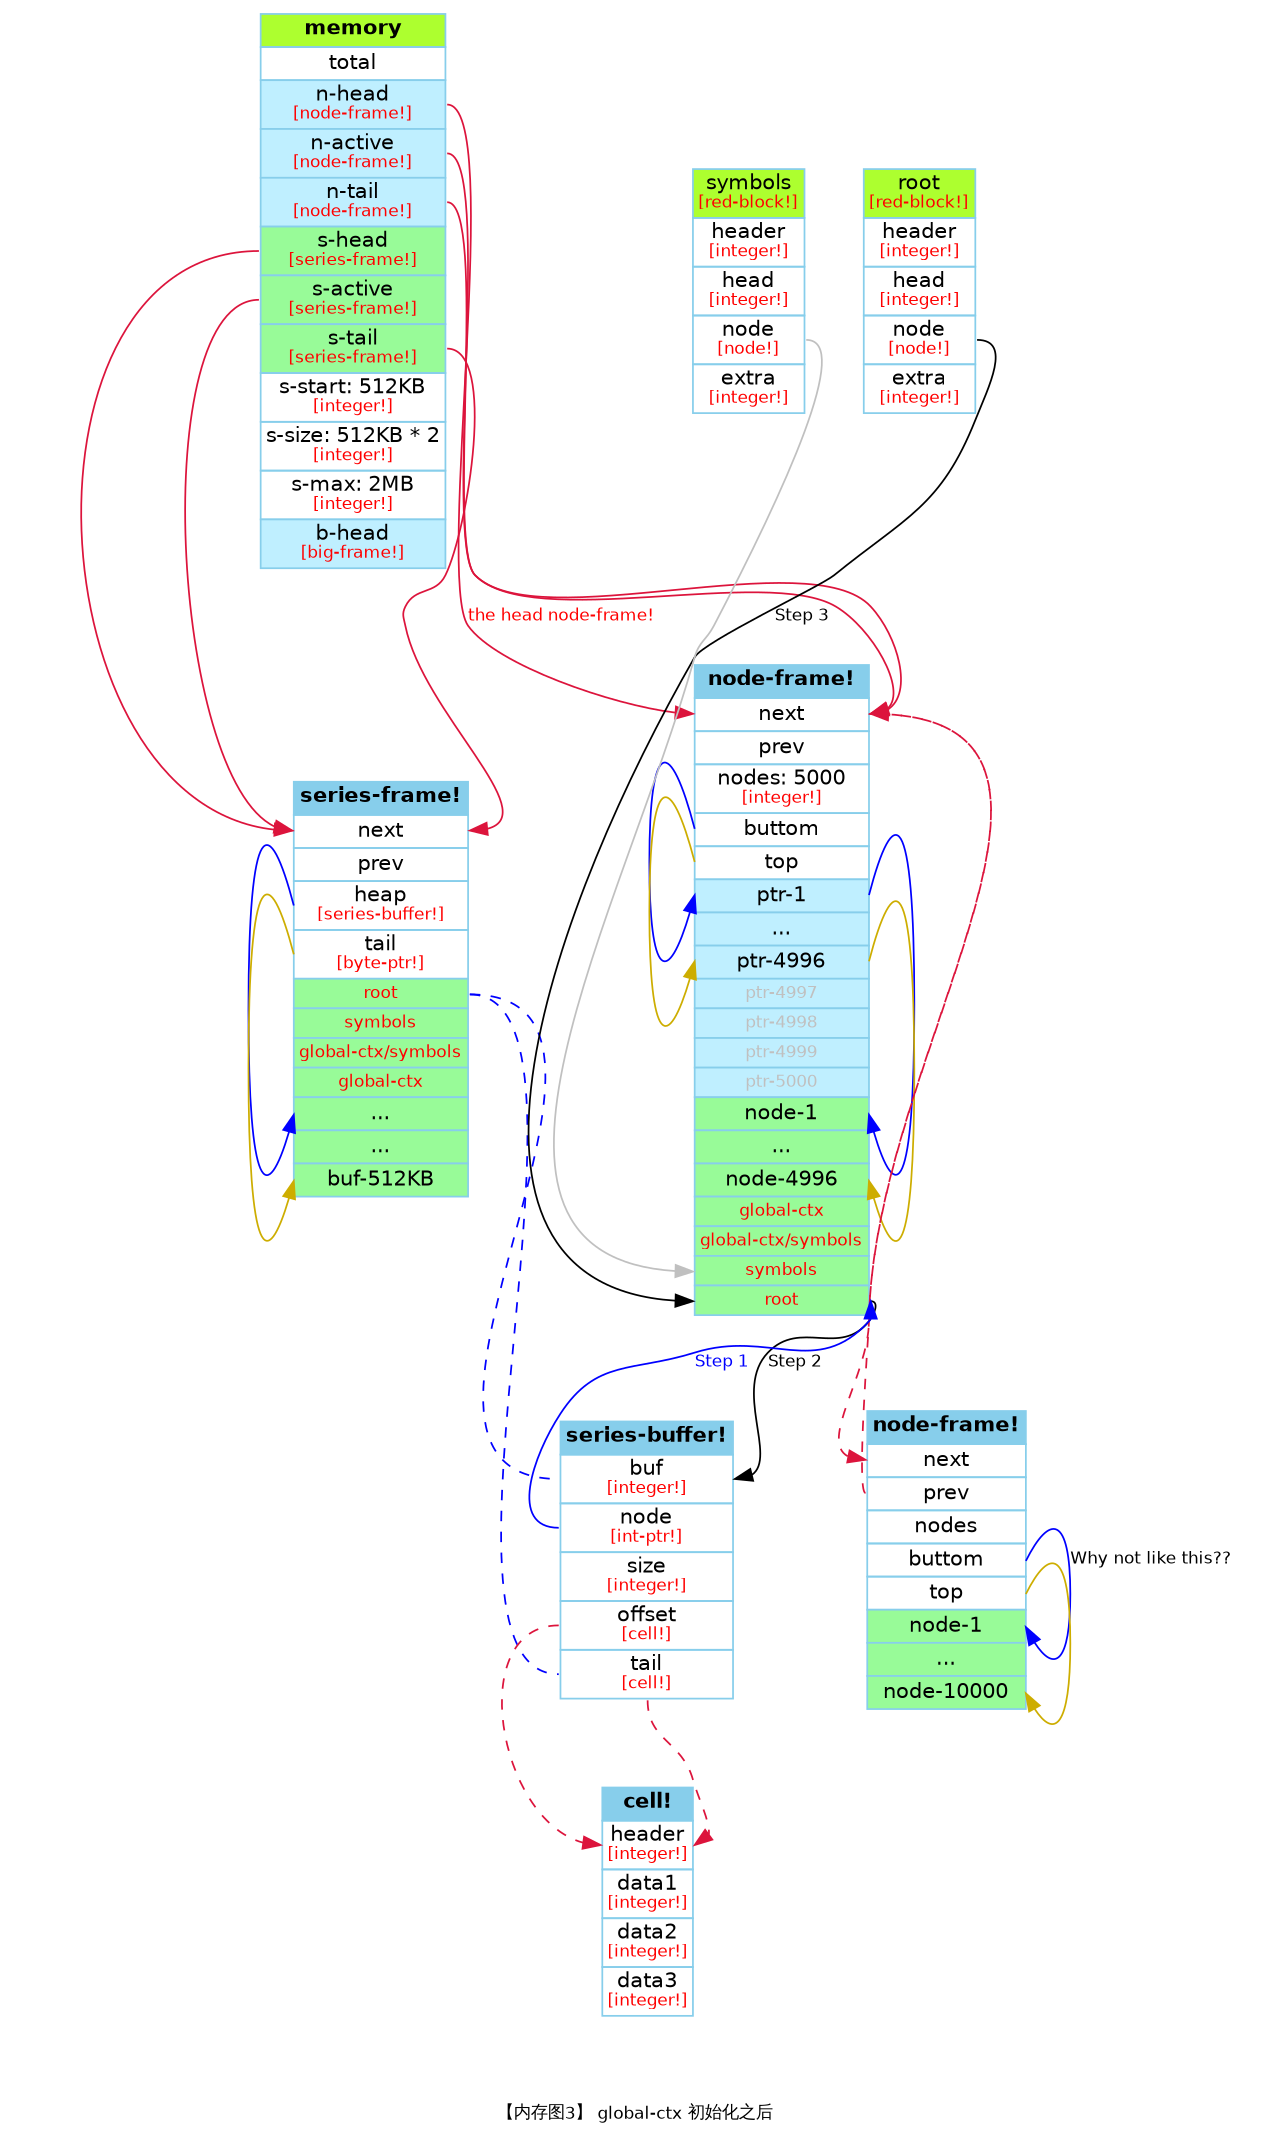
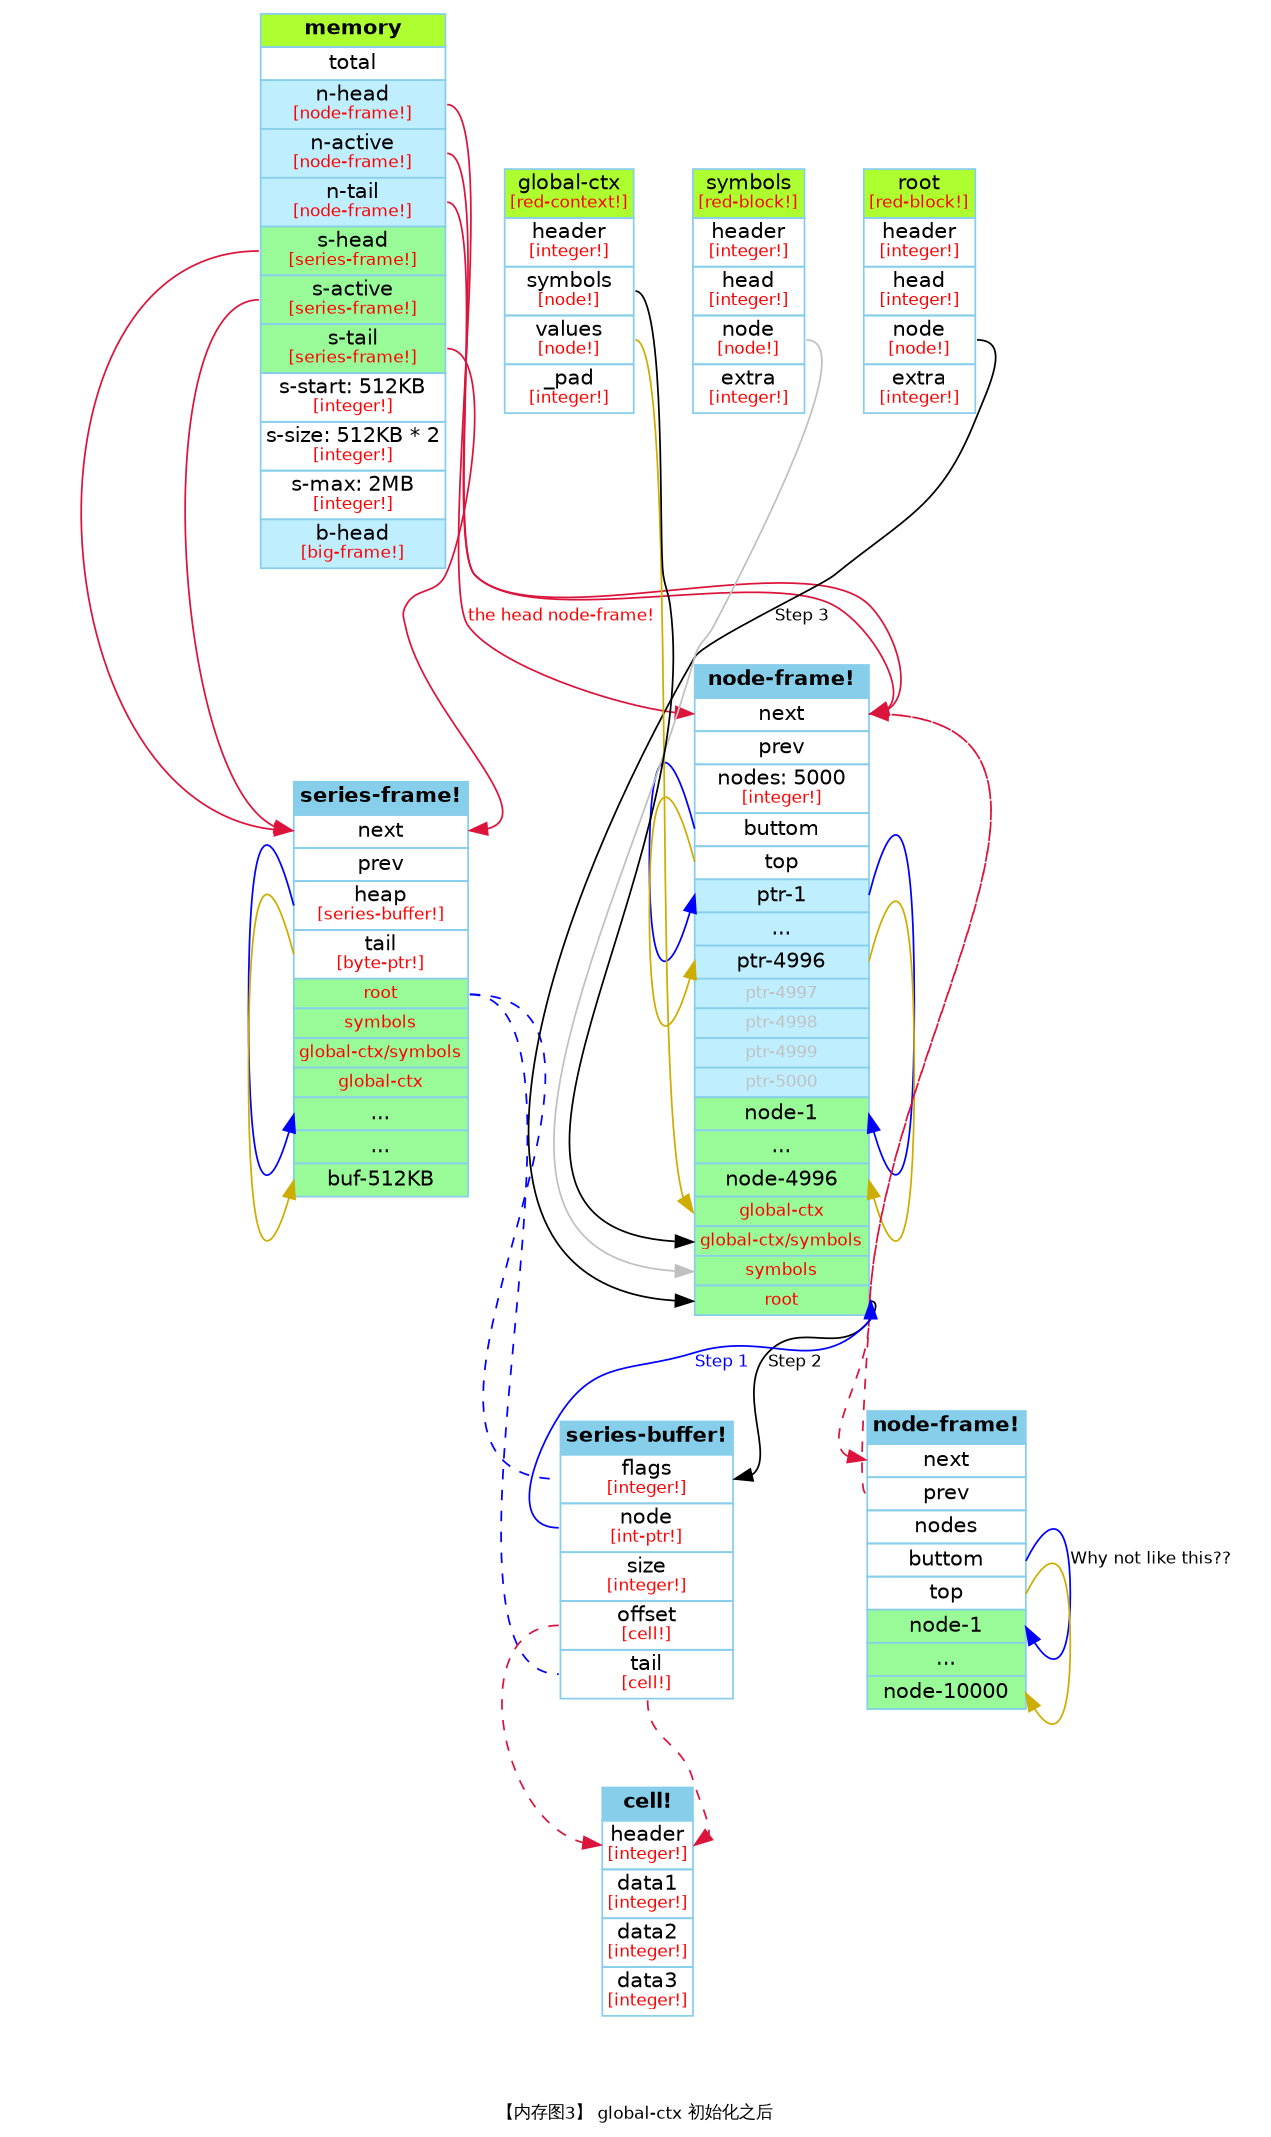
none -> (569, 291)
(647, 1469) -> (647, 1469)
